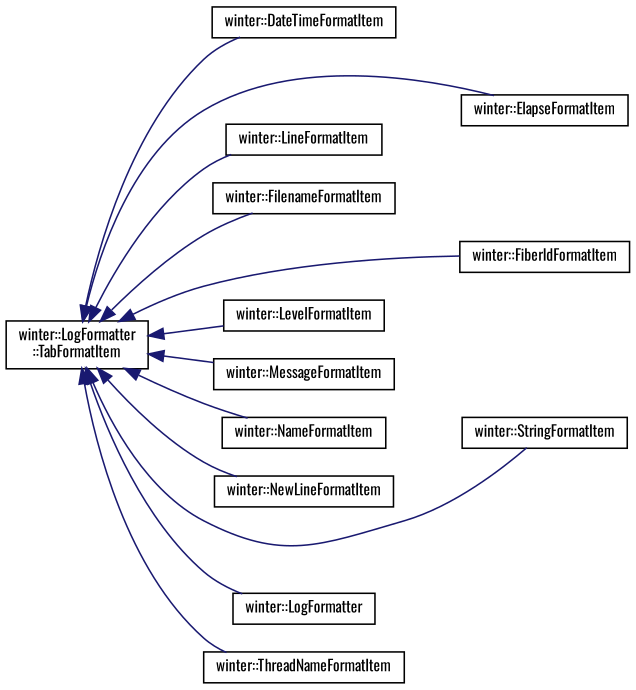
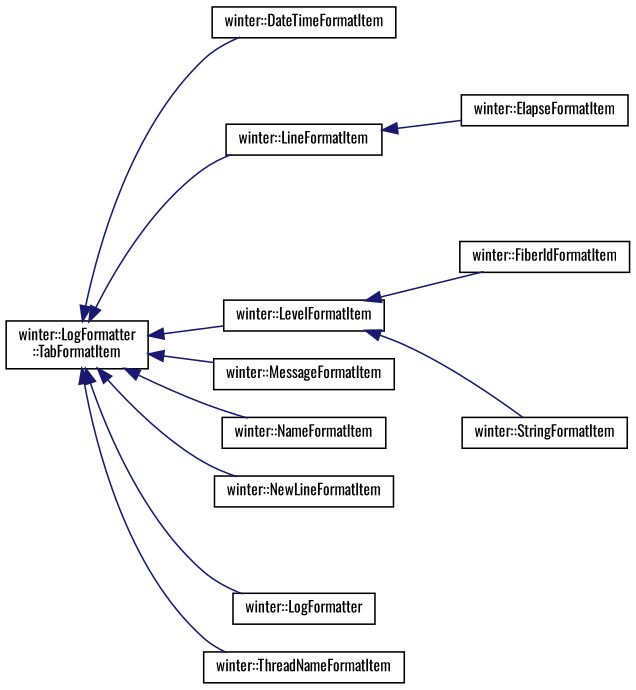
(233, 97) -> (429, 124)
(304, 198) -> none
(293, 269) -> (432, 284)
(285, 545) -> (454, 372)
